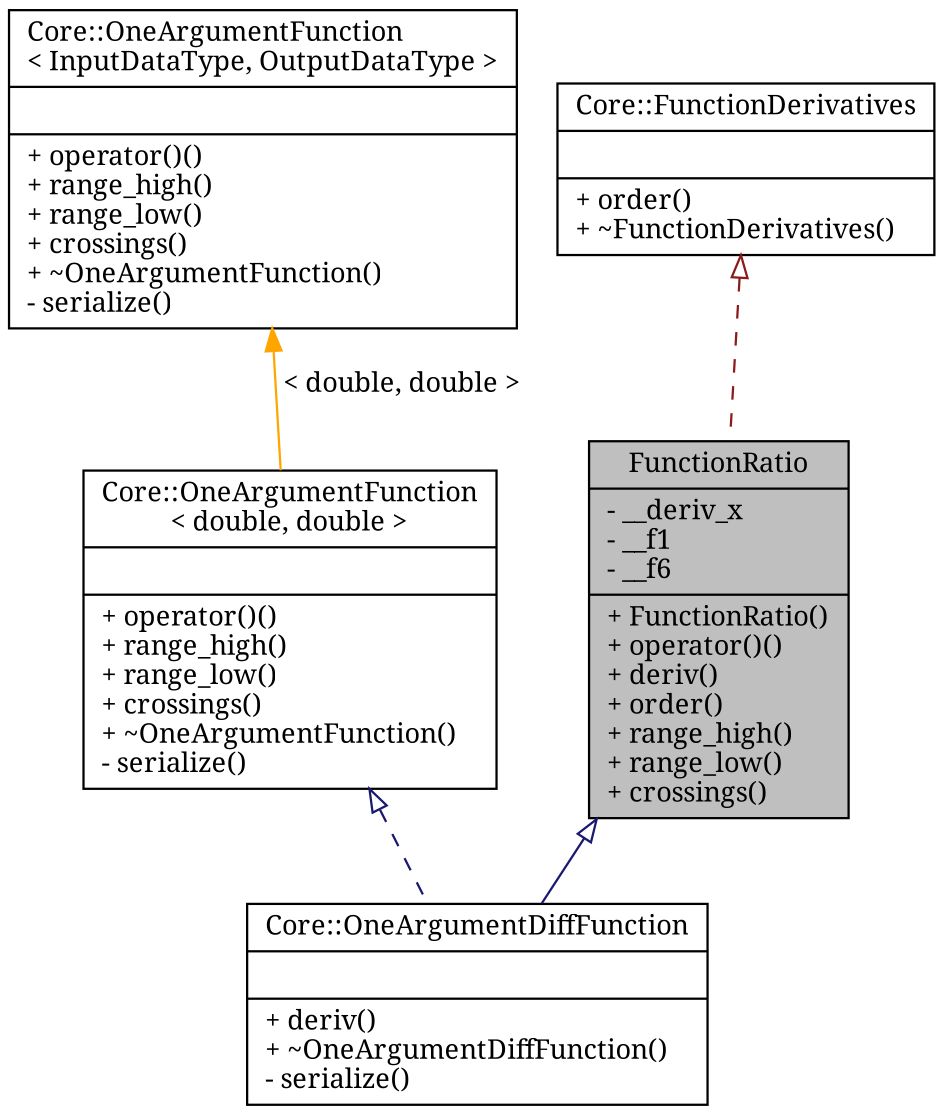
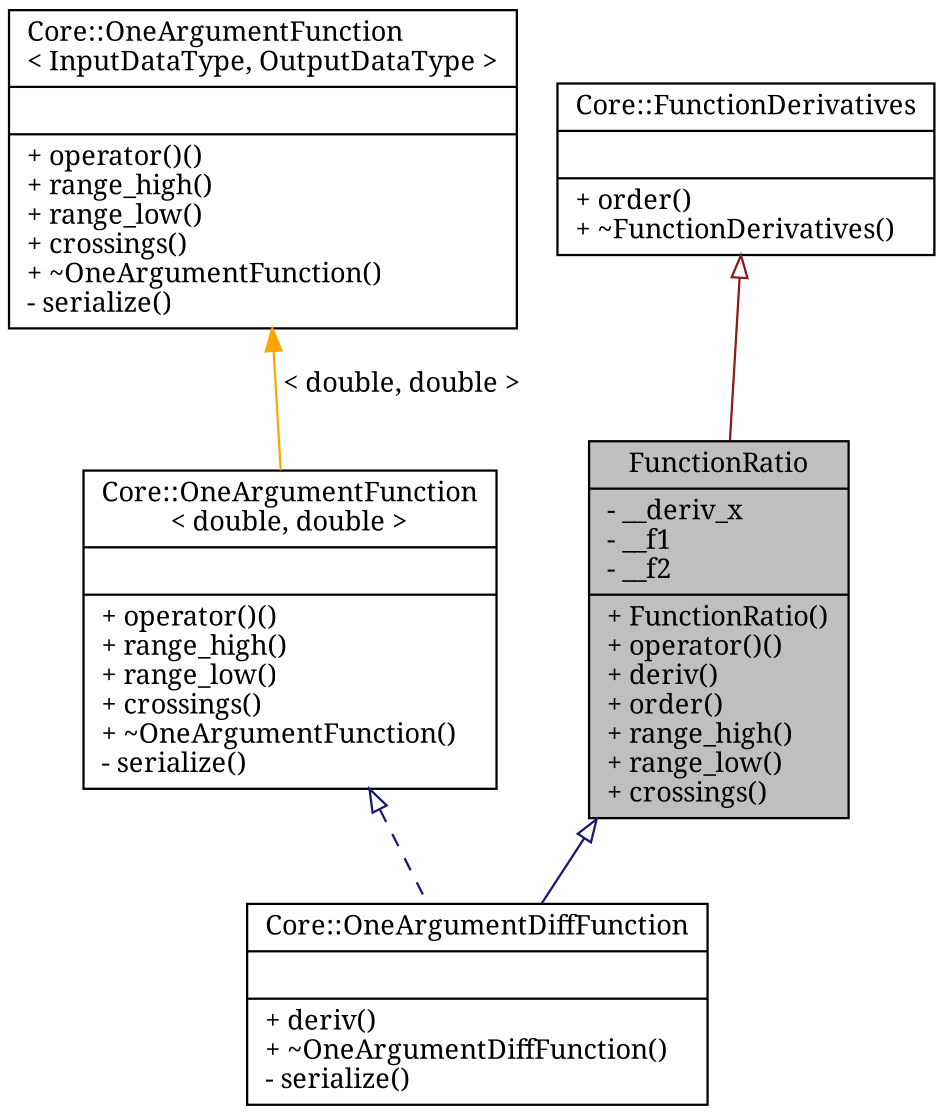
(735, 359) -> (735, 359)
(640, 570) -> (640, 570)
